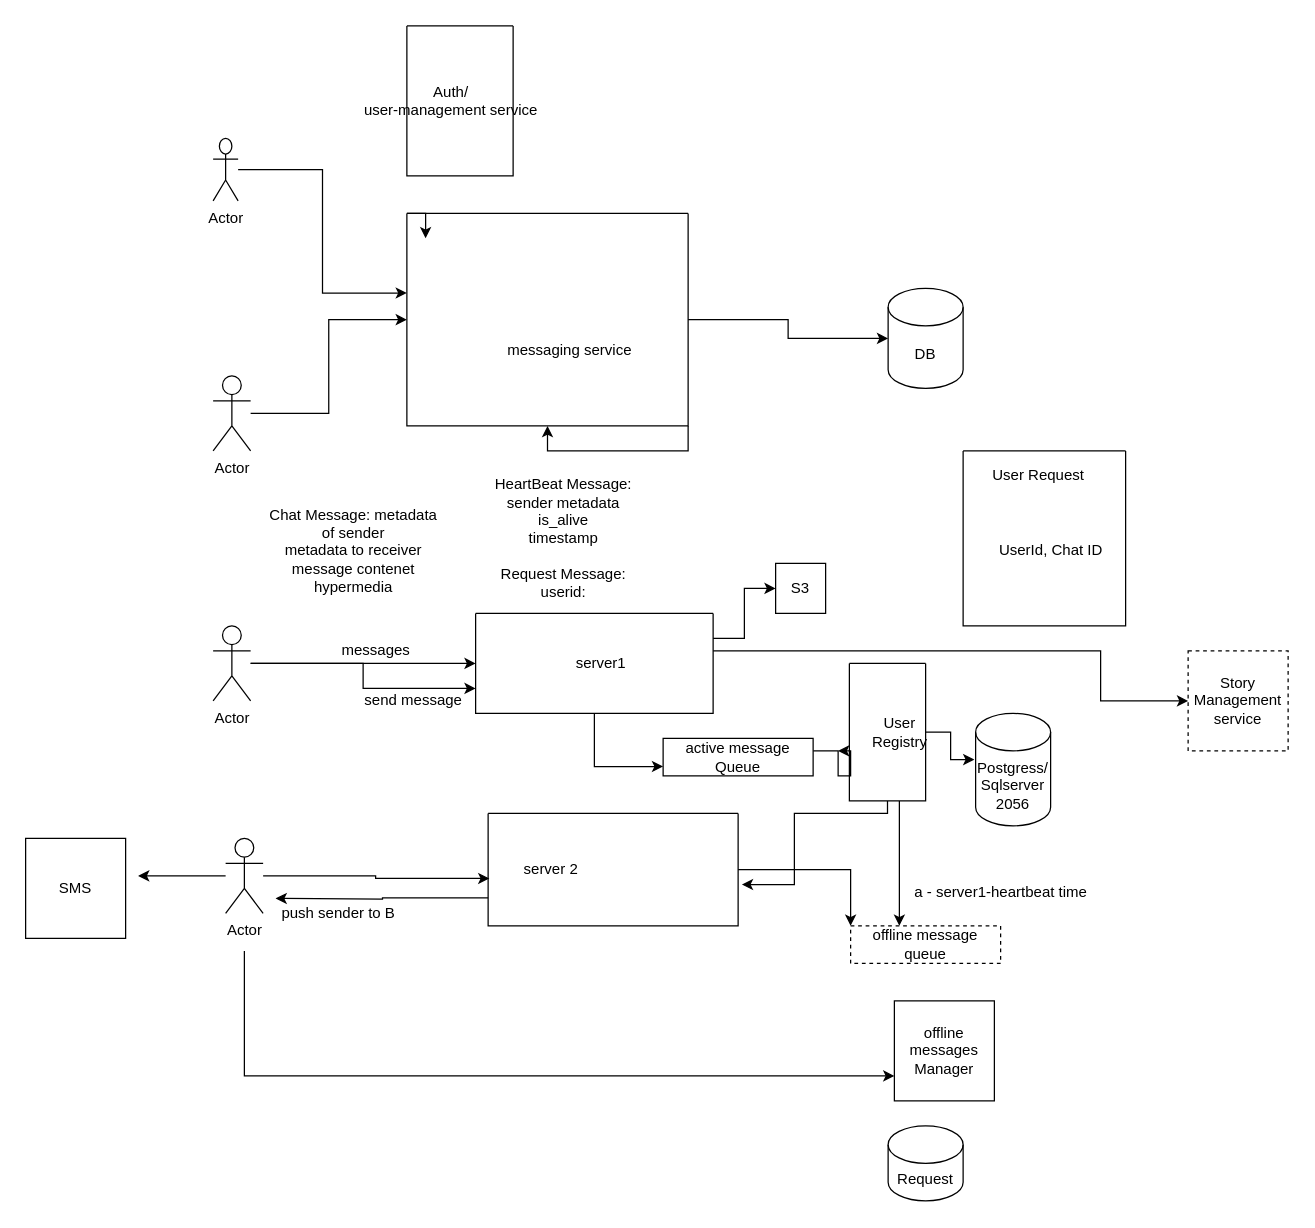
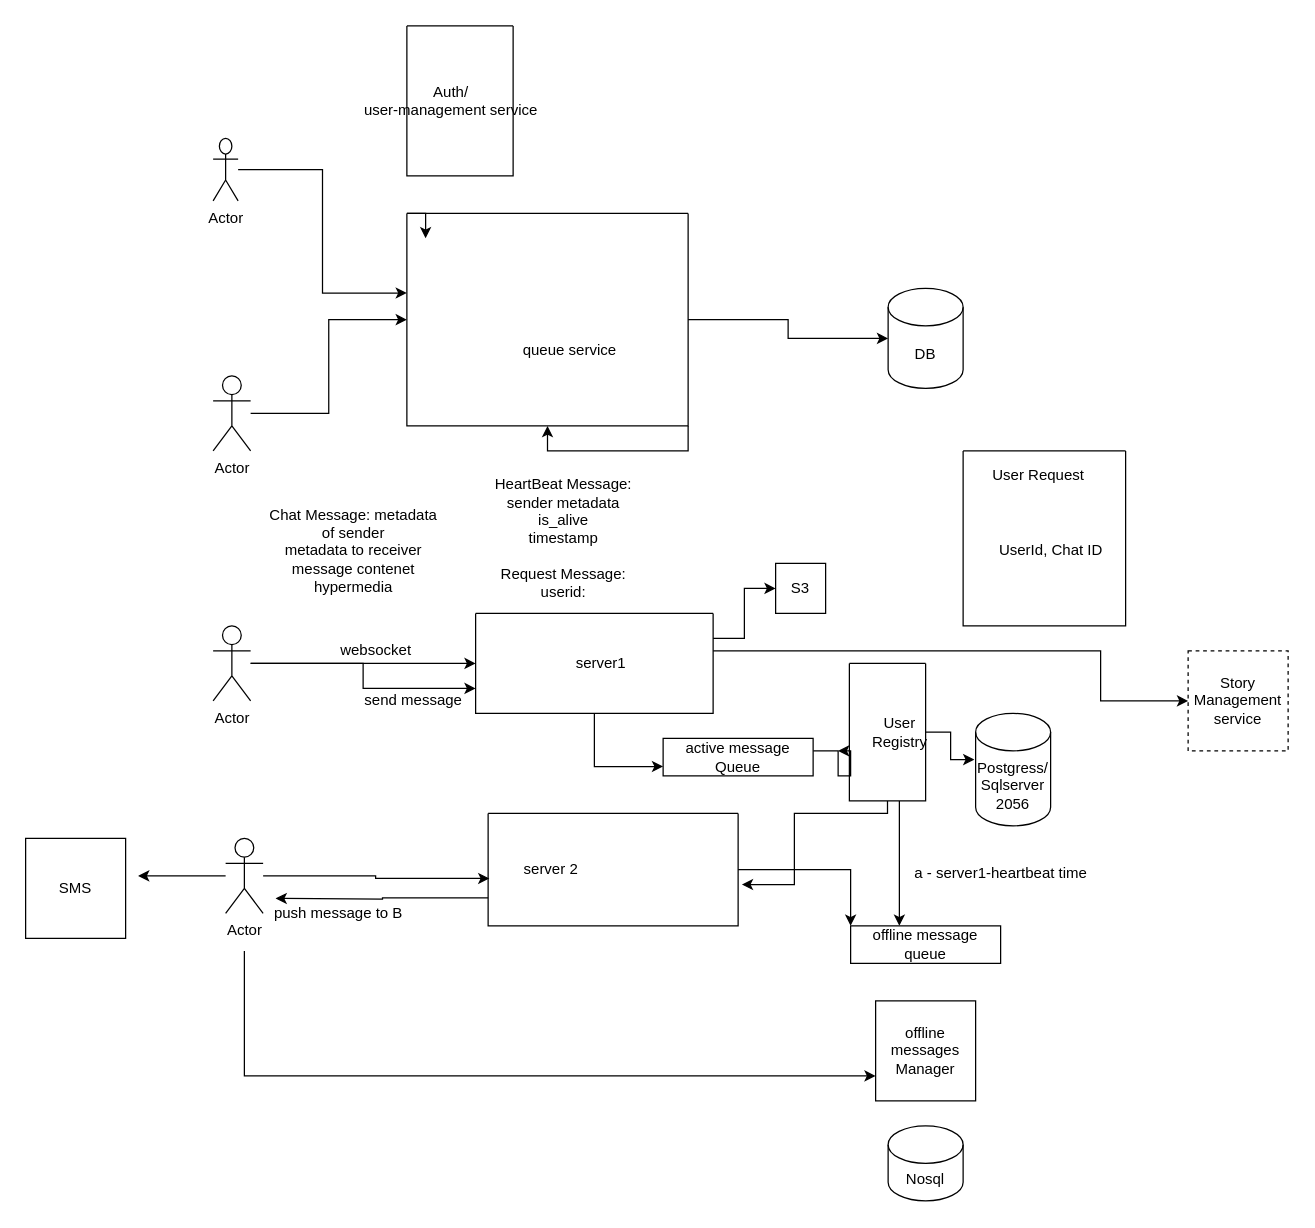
(570, 351) -> (570, 351)
(376, 651) -> (376, 651)
(1001, 882) -> (1001, 863)
(339, 913) -> (339, 913)
(926, 944) -> (926, 944)
(944, 1051) -> (926, 1051)
(926, 1179) -> (926, 1179)
